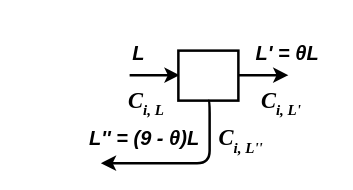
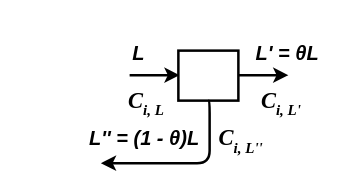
(176, 138) -> (176, 138)
